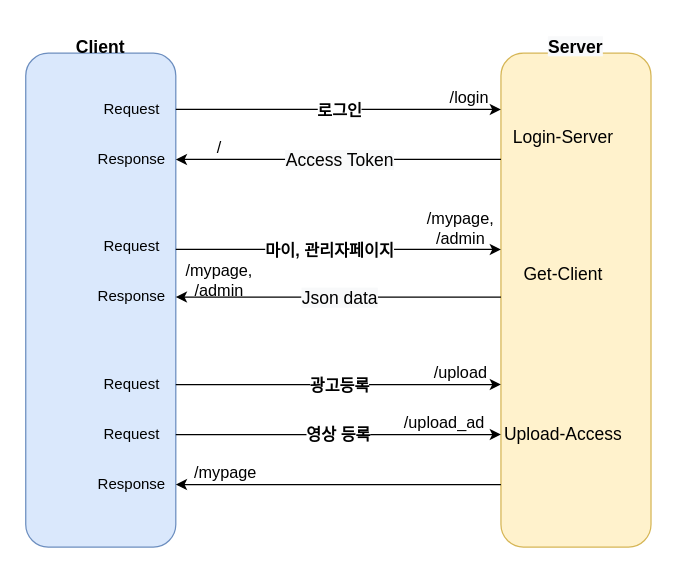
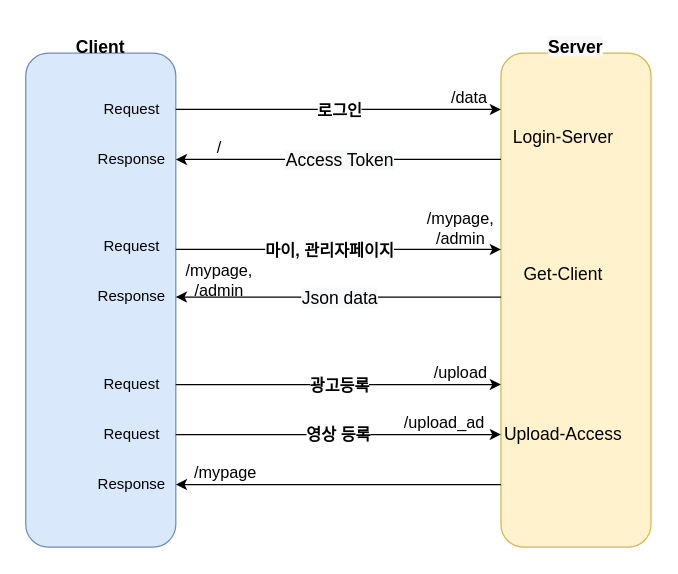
(469, 97) -> (469, 97)
